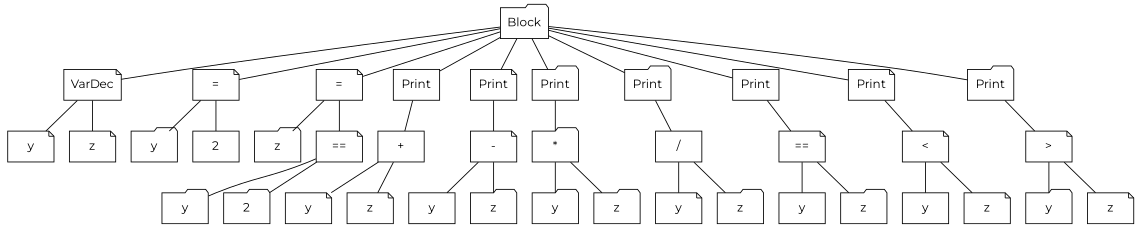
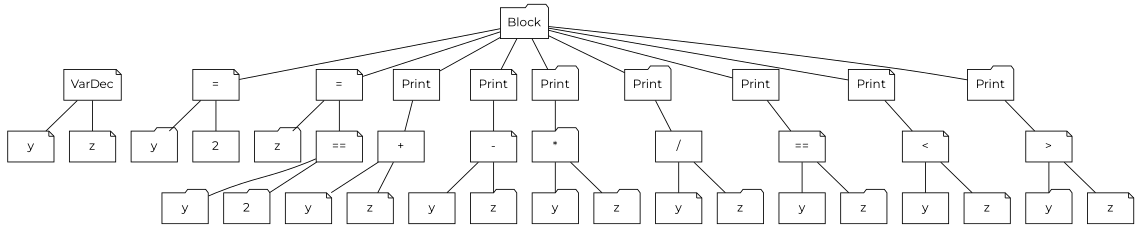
(311, 52) -> none
